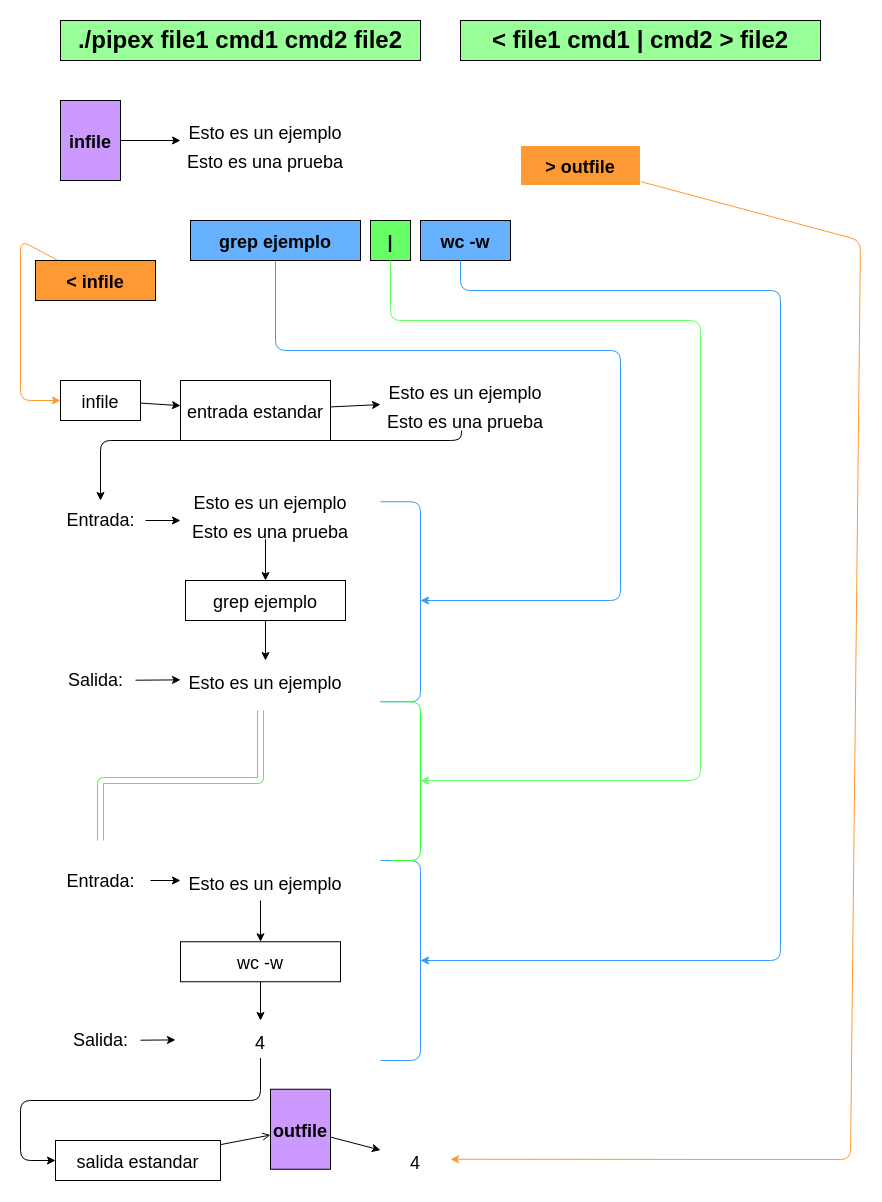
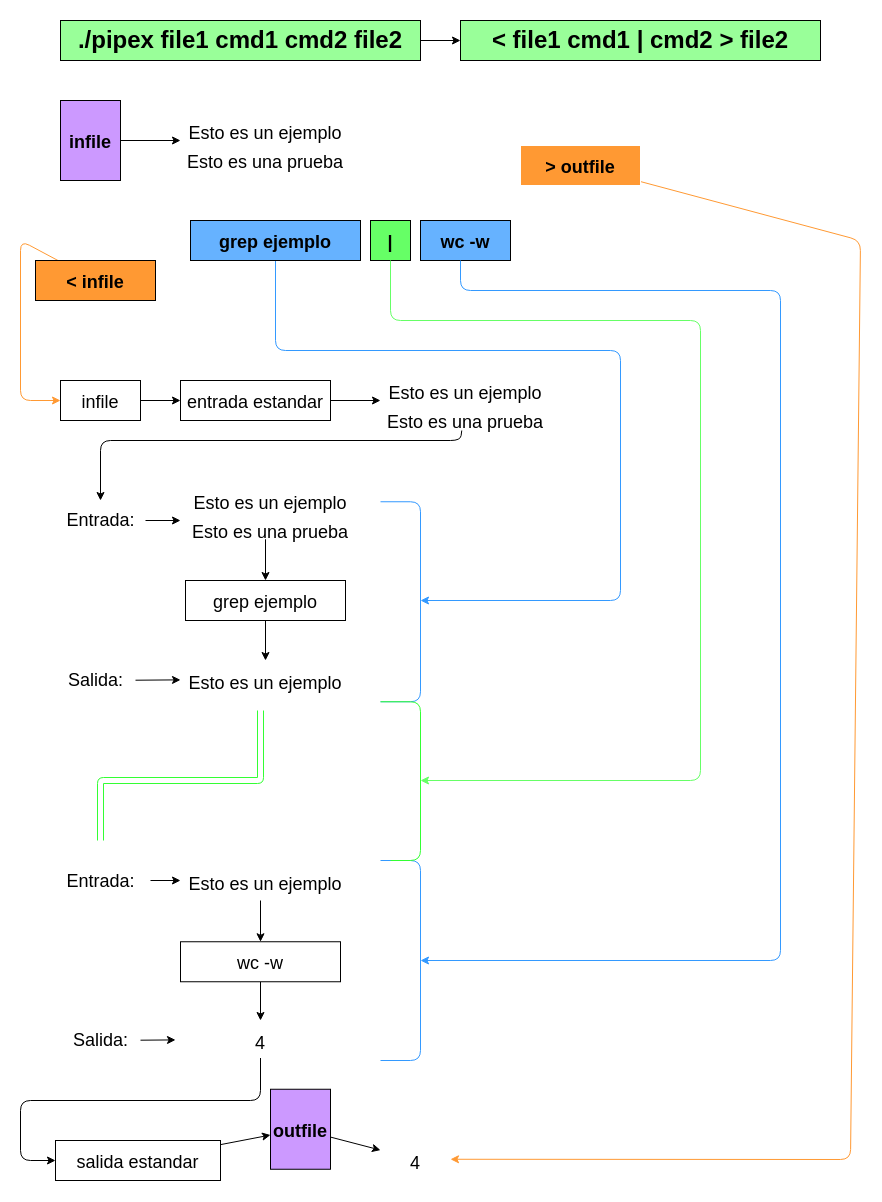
none -> (437, 41)
(256, 411) -> (256, 401)
(264, 1136) -> (262, 1137)
